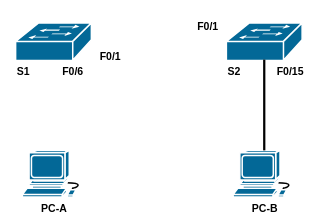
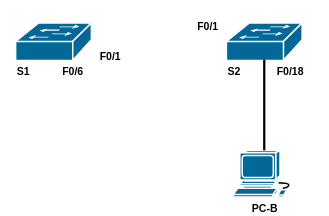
(290, 72) -> (290, 72)
(53, 174) -> none
